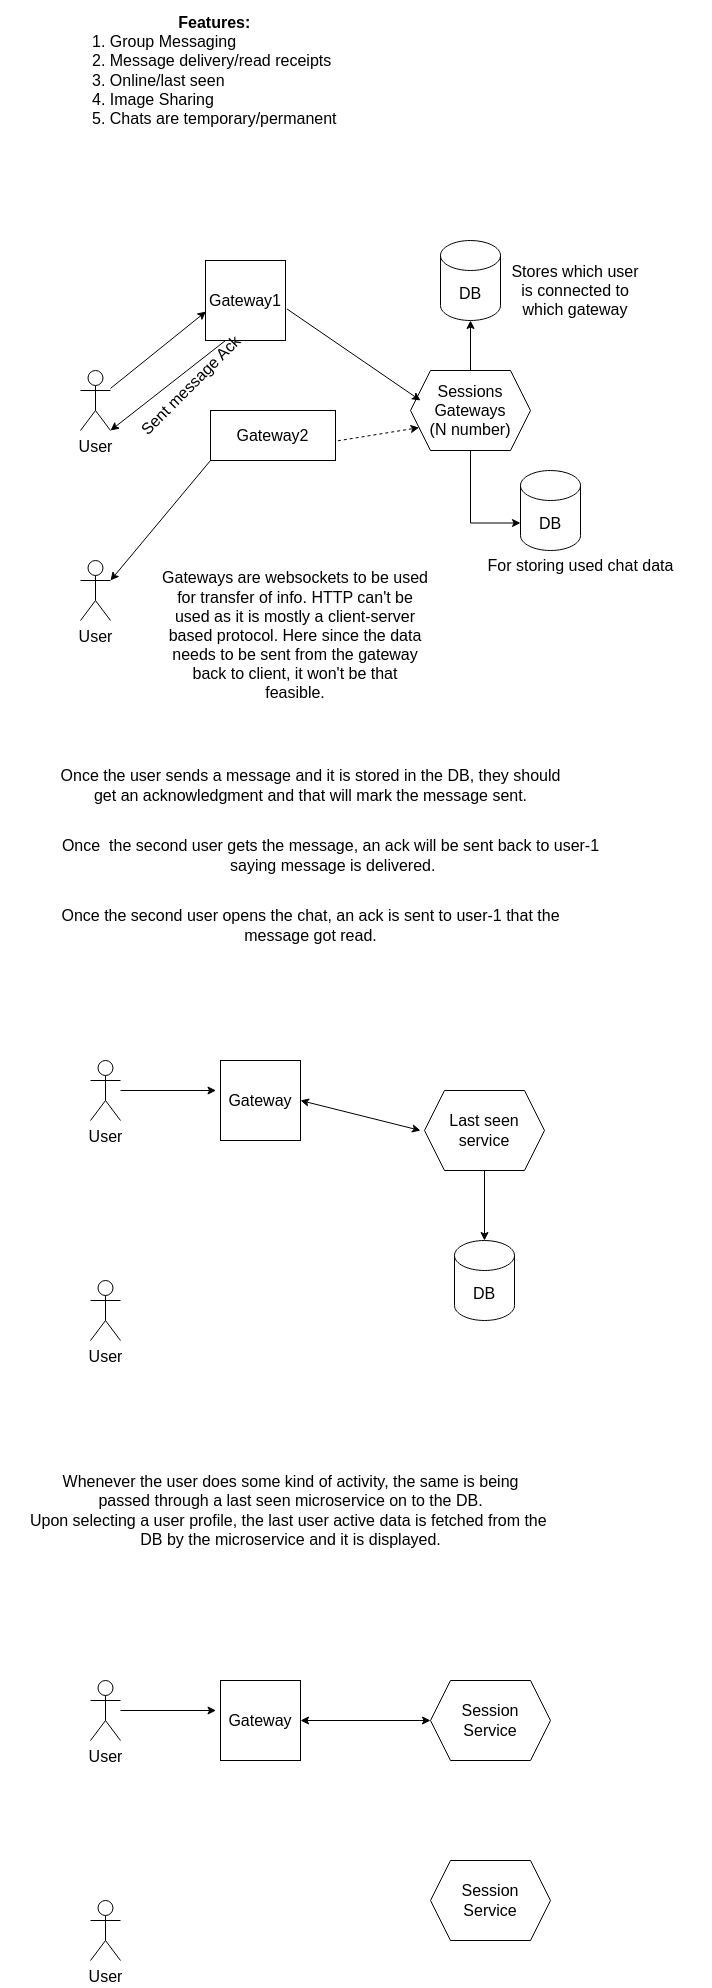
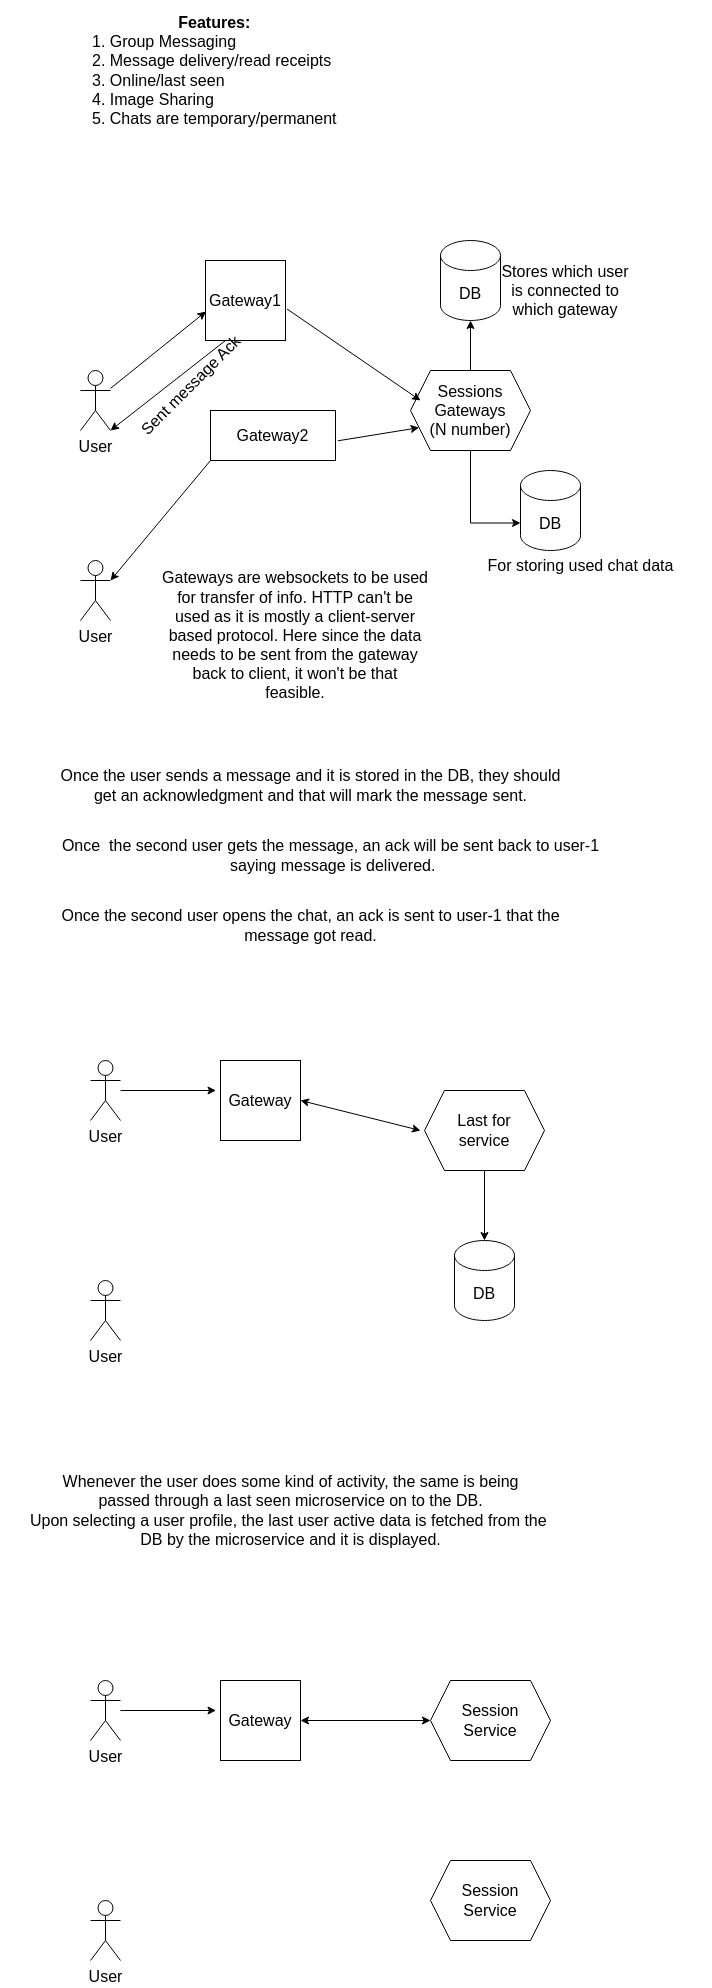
(576, 291) -> (566, 291)
(374, 435) -> (374, 435)
(485, 1131) -> (485, 1131)
